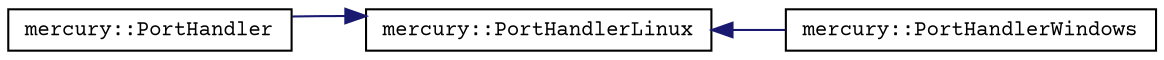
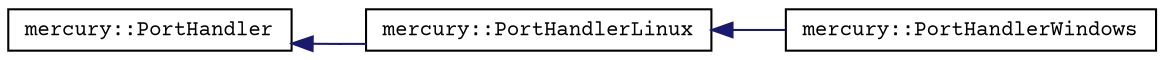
(319, 16) -> (340, 44)
